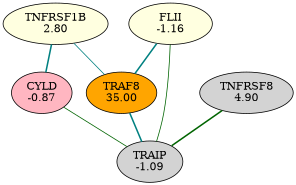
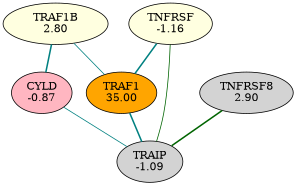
(56, 24) -> (56, 24)
(171, 24) -> (171, 24)
(122, 93) -> (122, 93)
(246, 93) -> (246, 93)
(95, 127) -> (95, 127)
